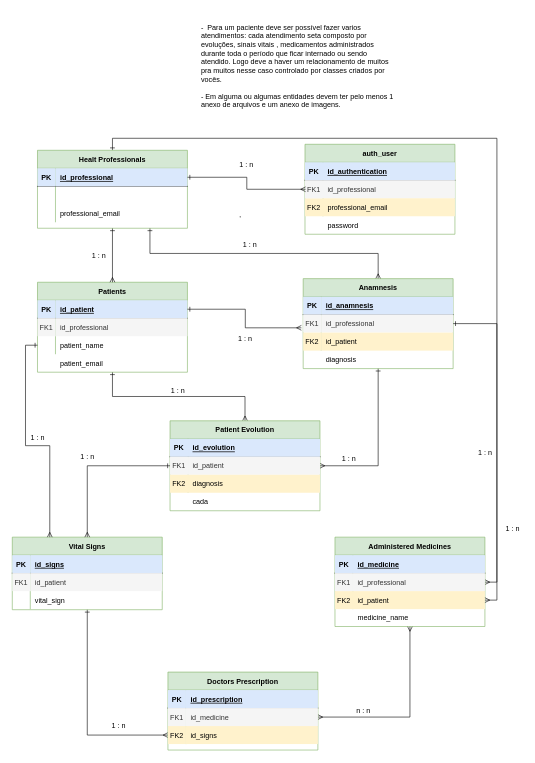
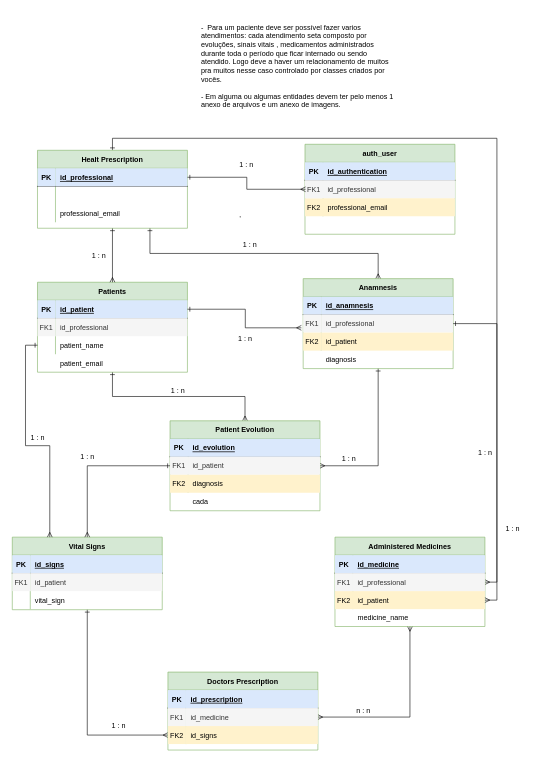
(112, 160) -> (112, 160)
(389, 225) -> none
